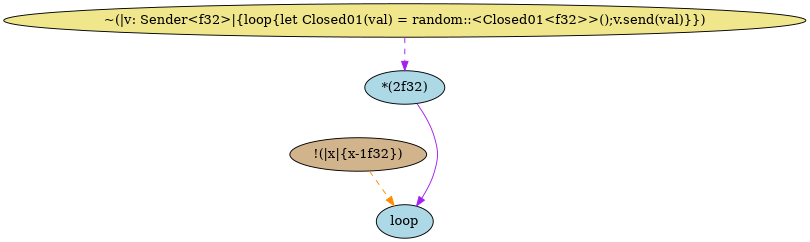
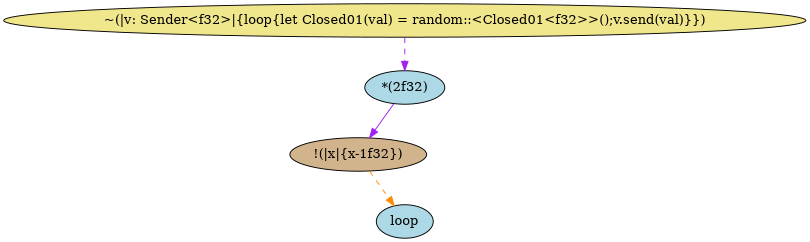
(437, 150) -> (384, 117)
